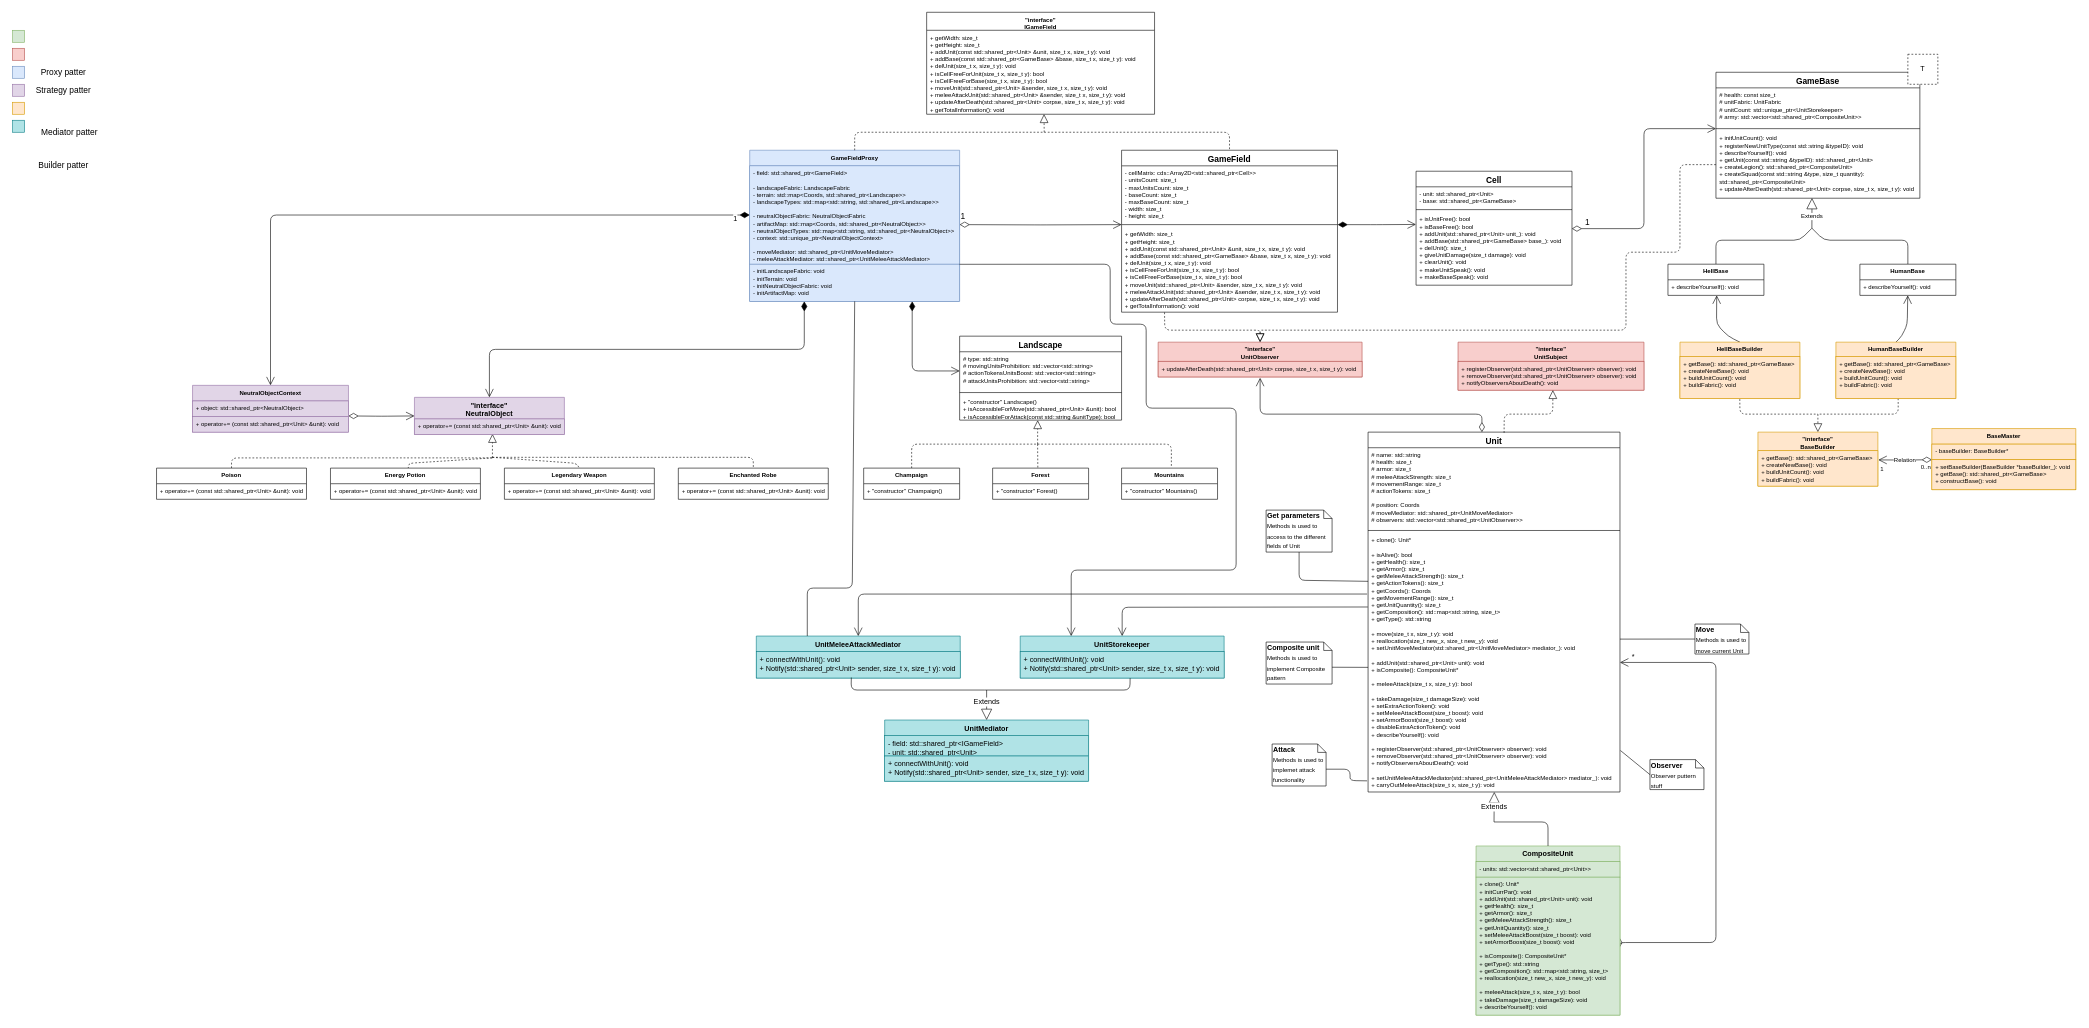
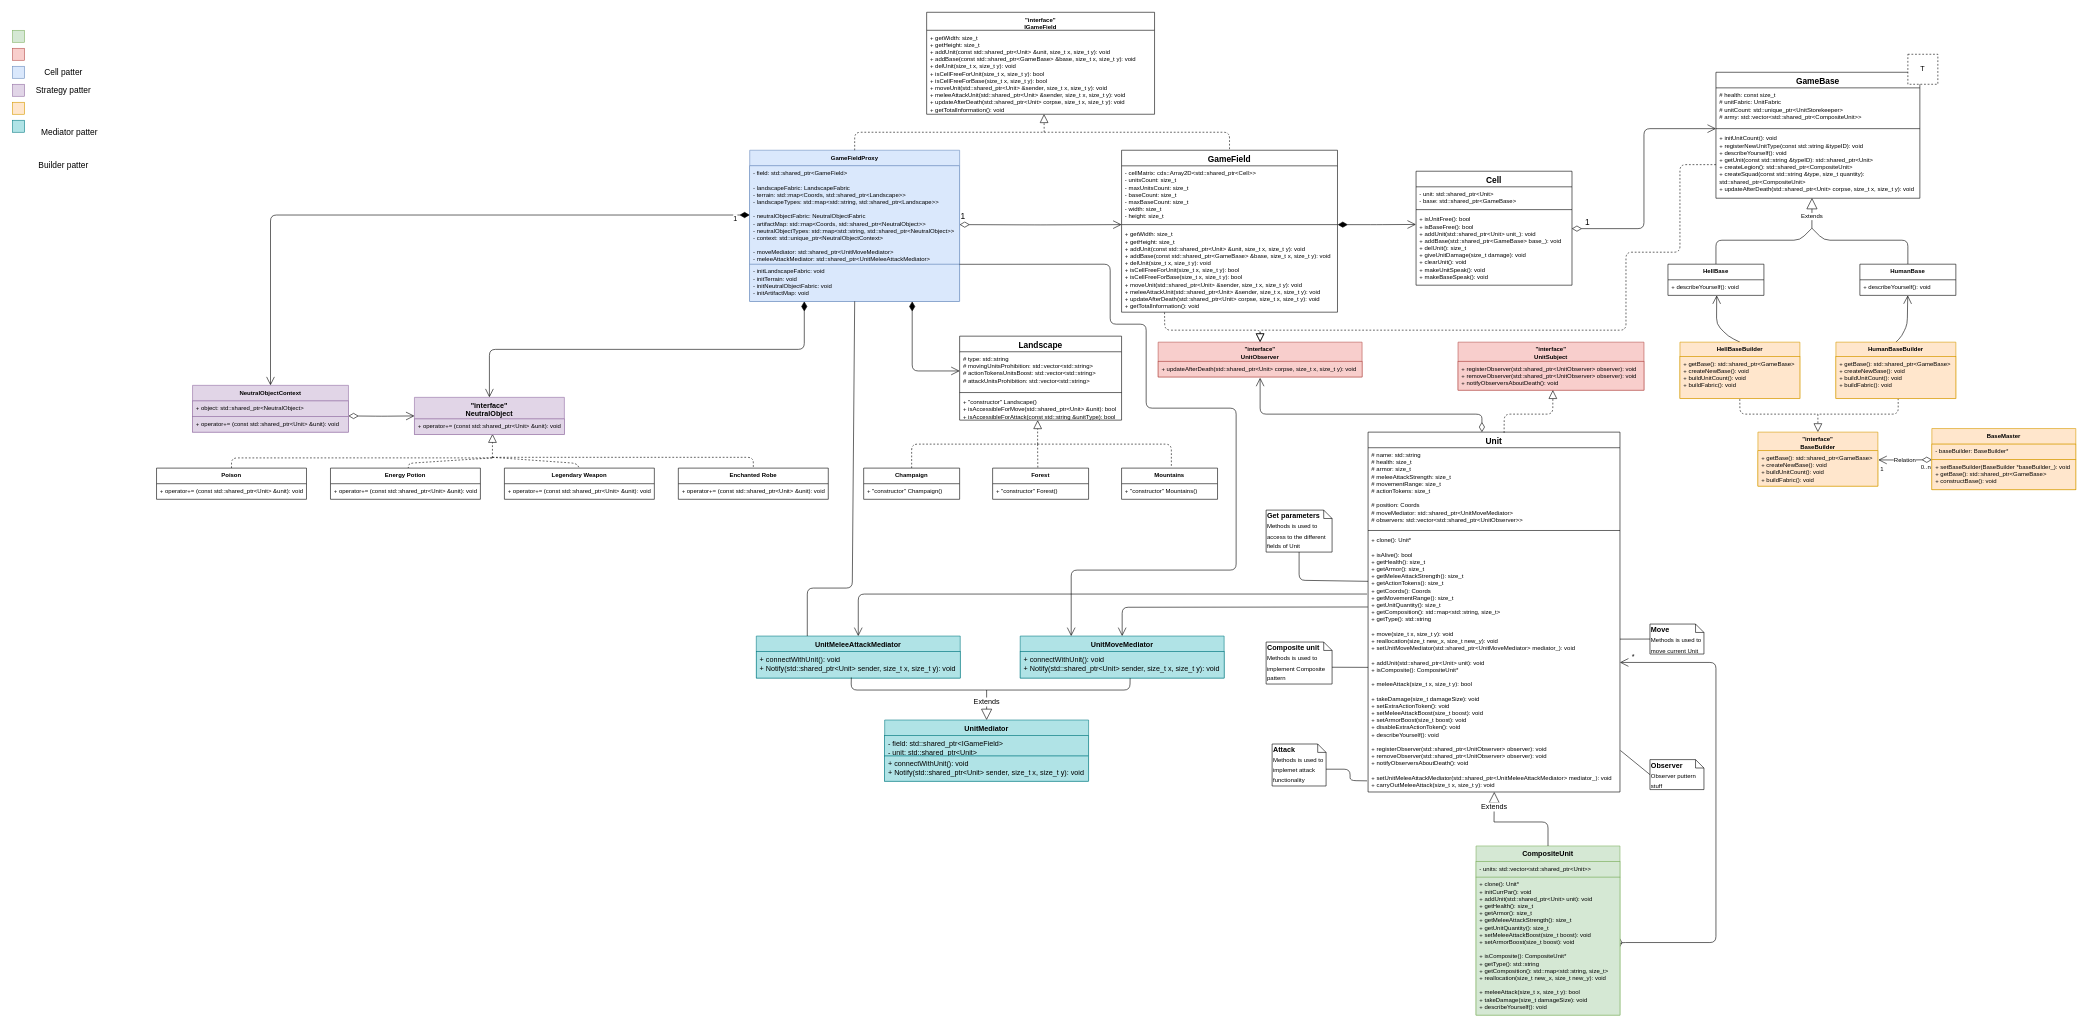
(63, 72) -> (63, 72)
(1722, 639) -> (1677, 639)
(1122, 644) -> (1122, 644)
